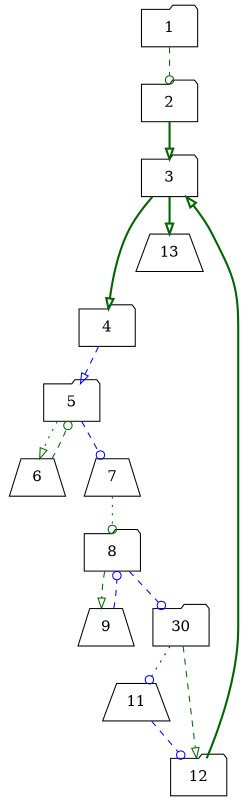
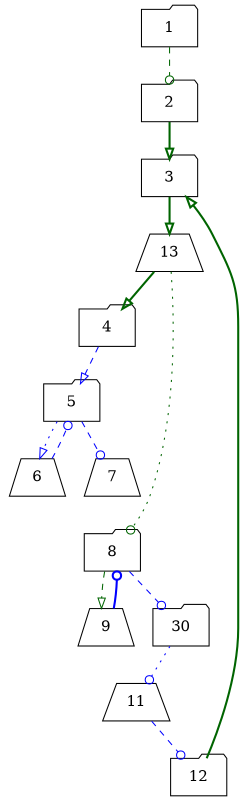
(123, 244) -> (142, 286)
(50, 435) -> (50, 435)
(60, 444) -> (60, 444)
(112, 511) -> (170, 402)
(116, 594) -> (116, 594)
(189, 697) -> none
